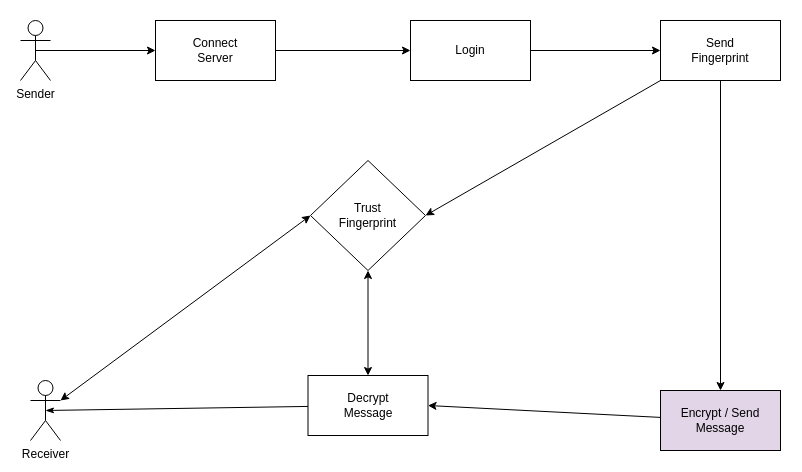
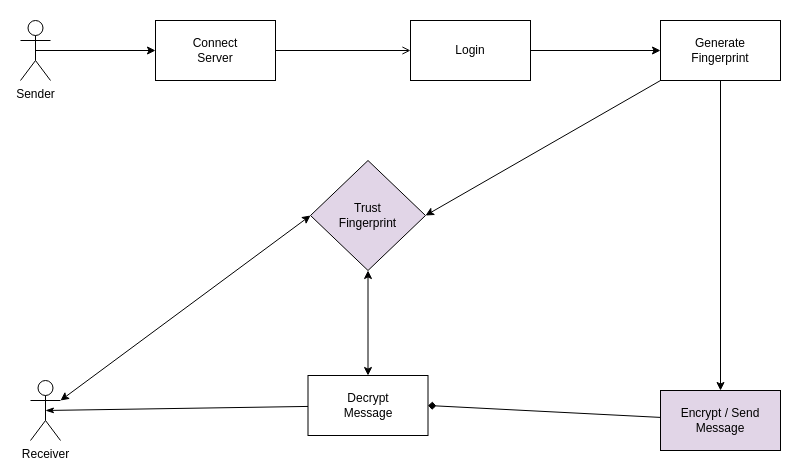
(402, 51) -> (404, 51)
(721, 51) -> (721, 51)
(368, 216) -> (368, 216)
(436, 406) -> (437, 406)
